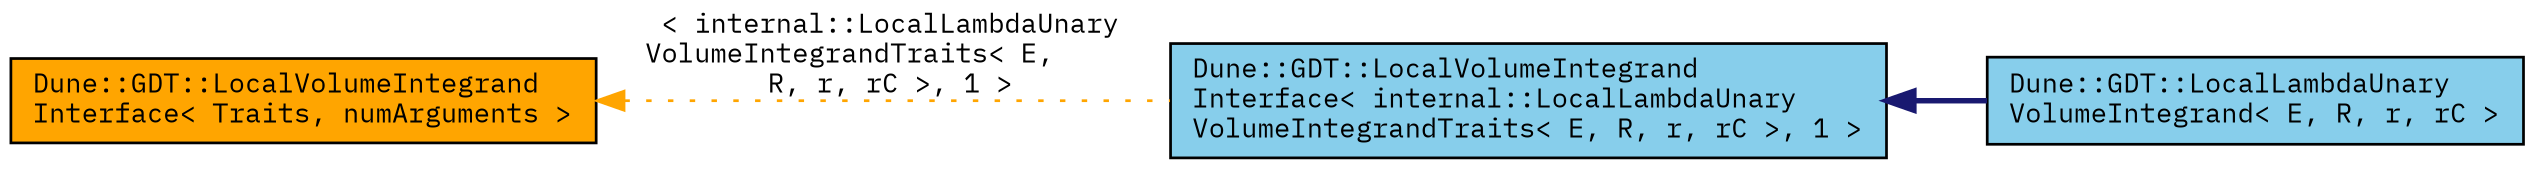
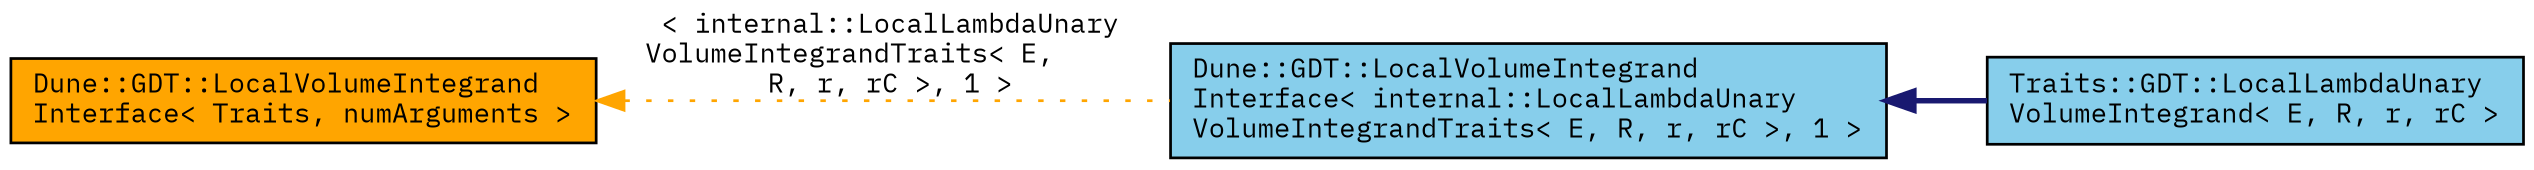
(2255, 101) -> (2255, 101)
